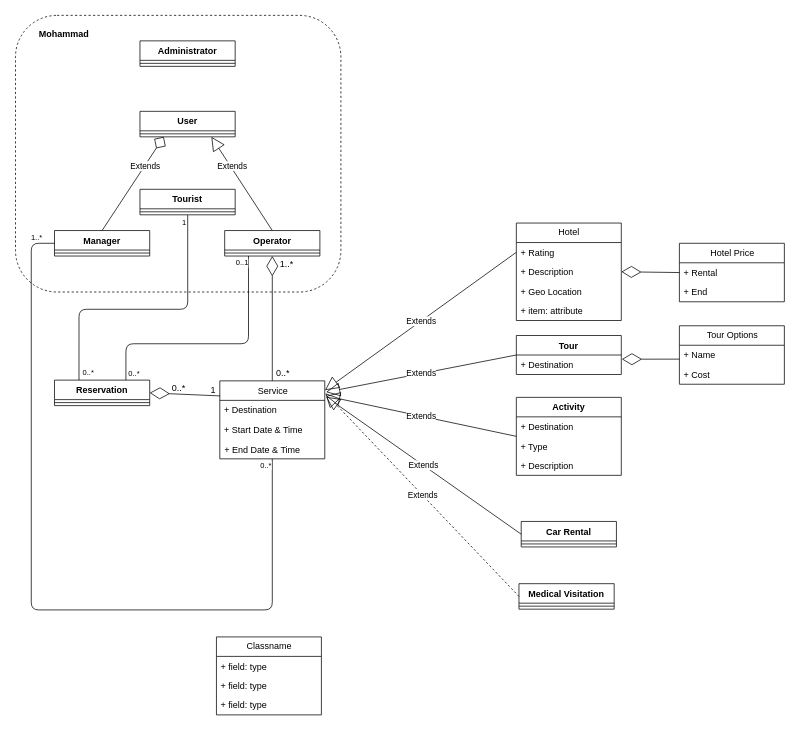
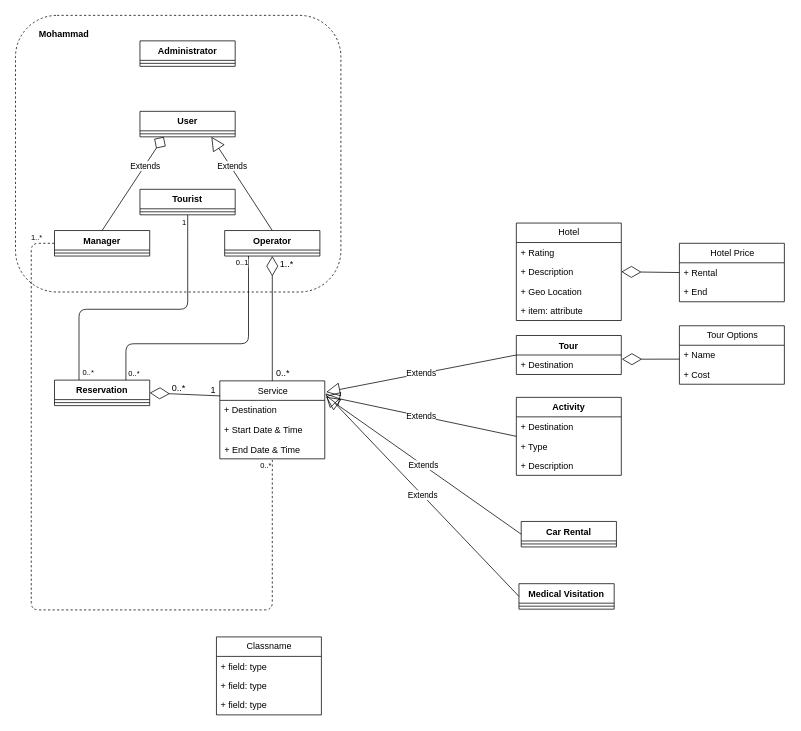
(426, 317) -> none
(473, 548) -> (473, 548)
(35, 609) -> (35, 609)
